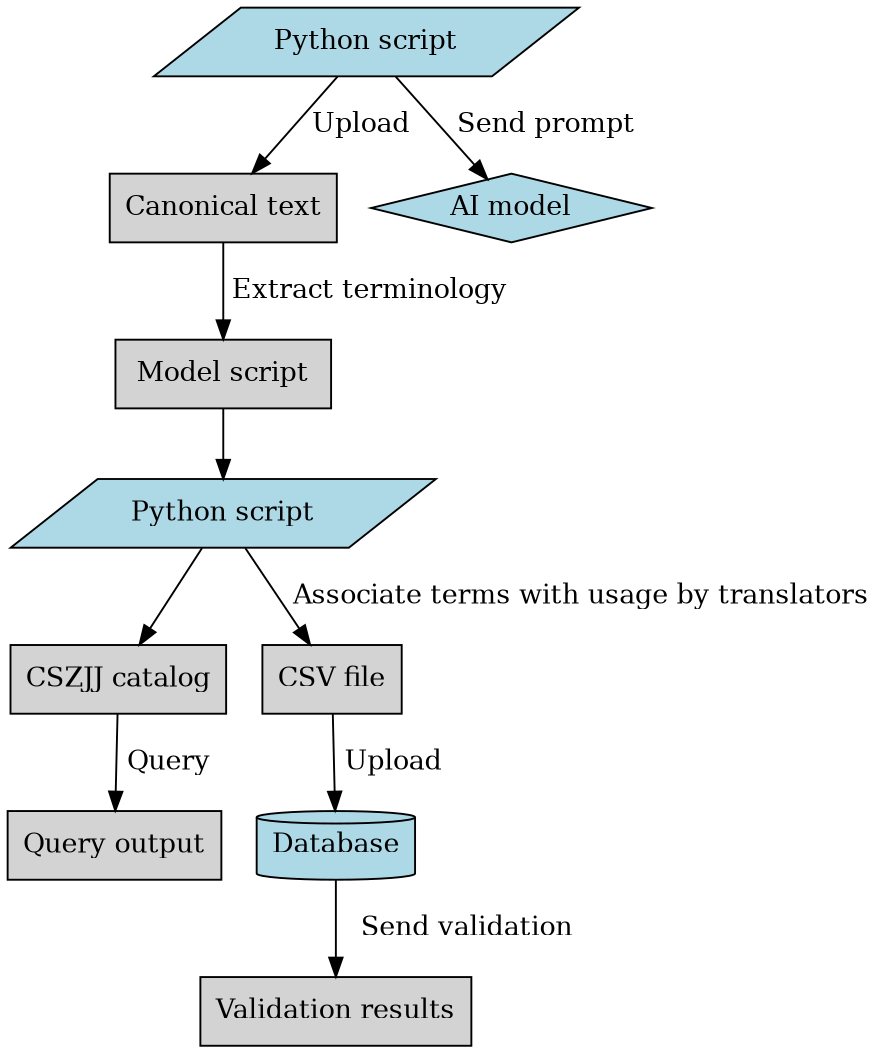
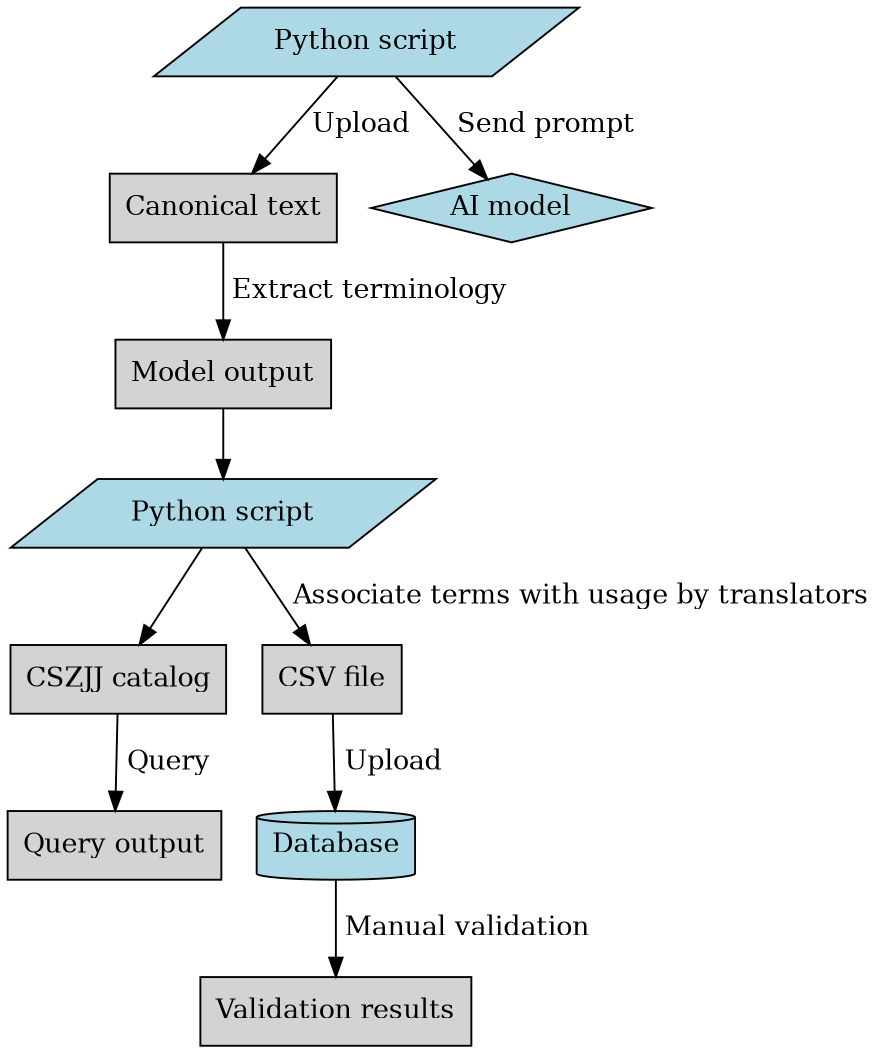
(223, 374) -> (223, 374)
(463, 928) -> (463, 928)
